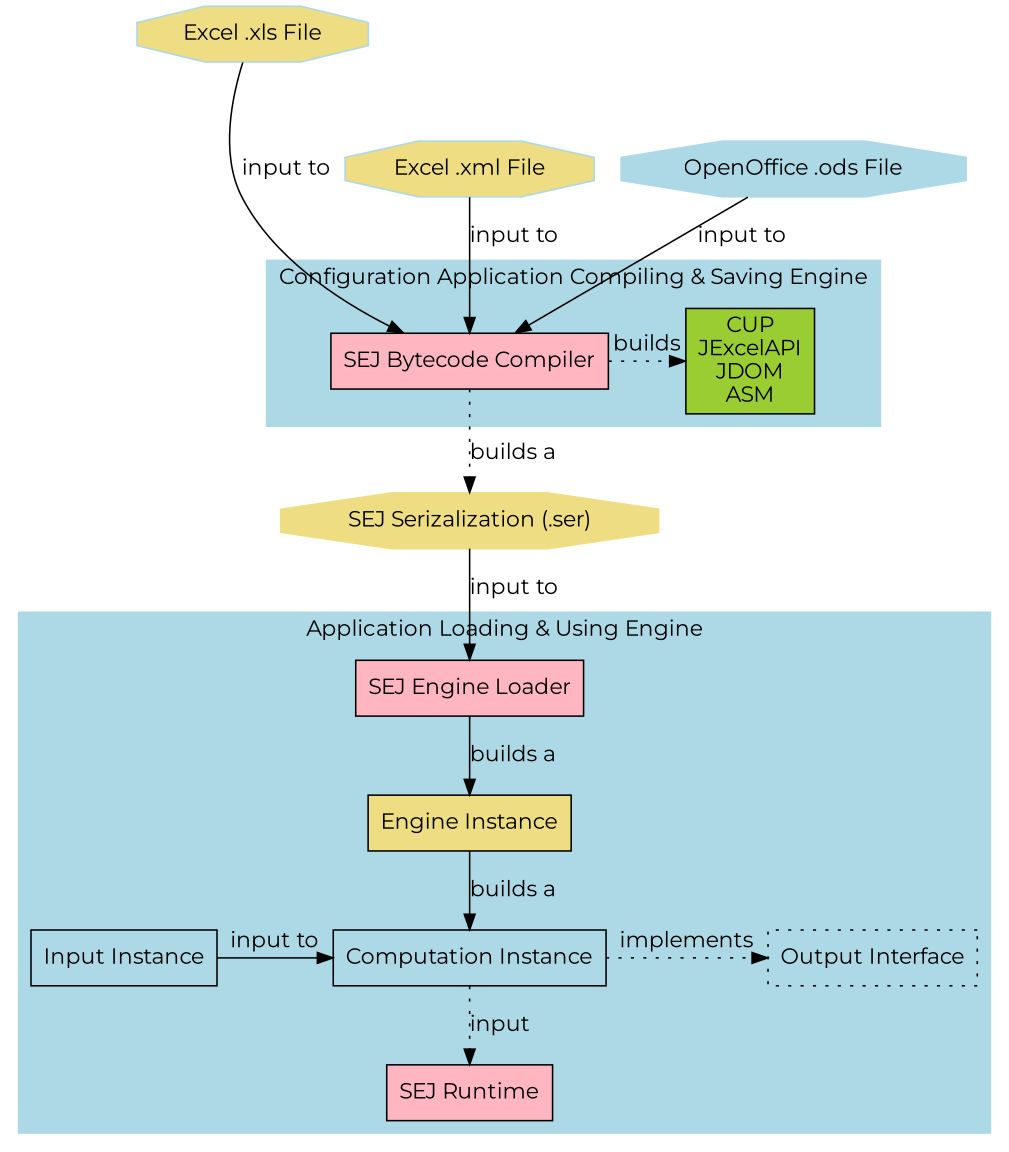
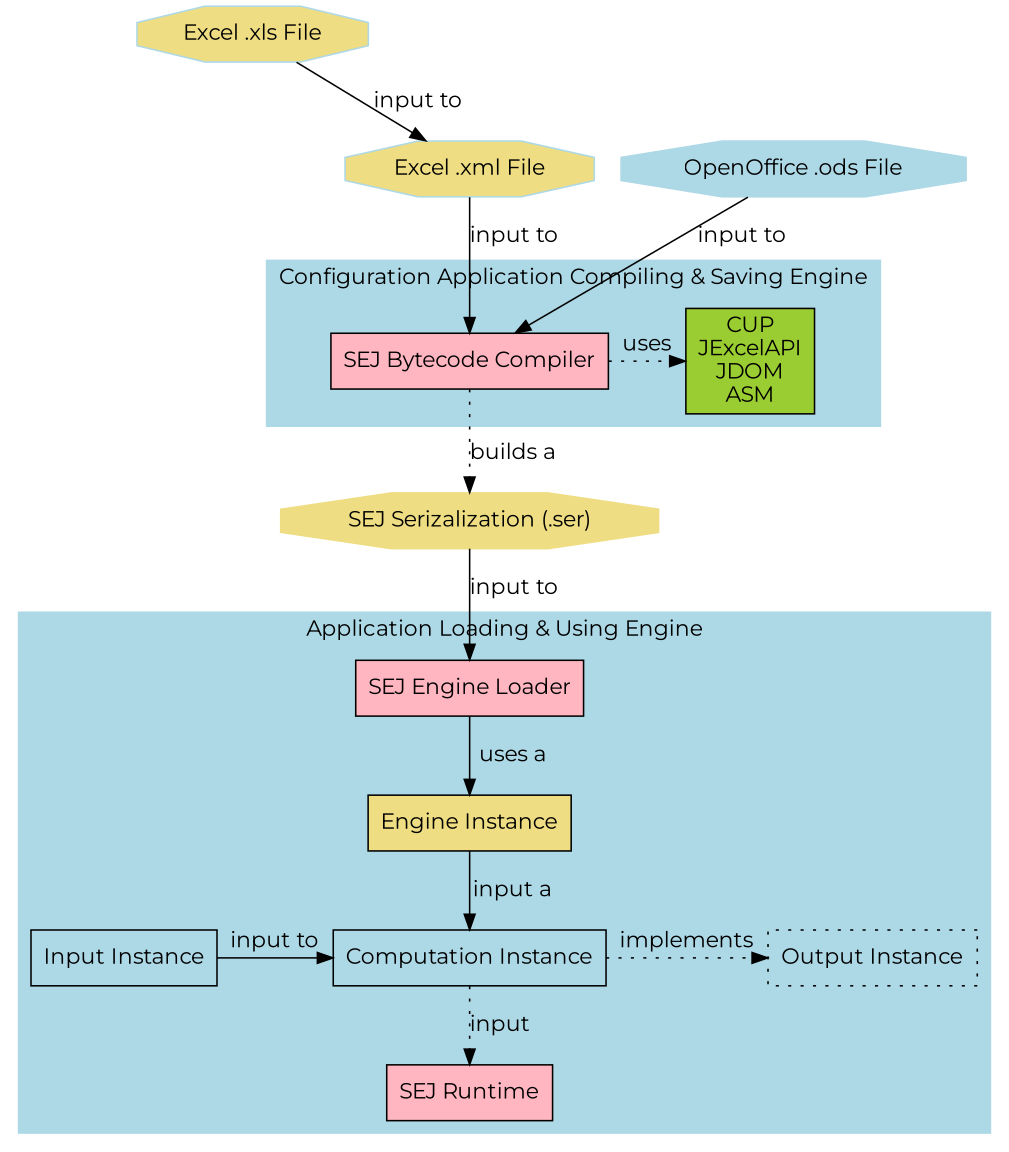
(258, 223) -> (354, 97)
(647, 345) -> (647, 345)
(513, 756) -> (513, 756)
(513, 890) -> (513, 890)
(873, 958) -> (873, 958)
